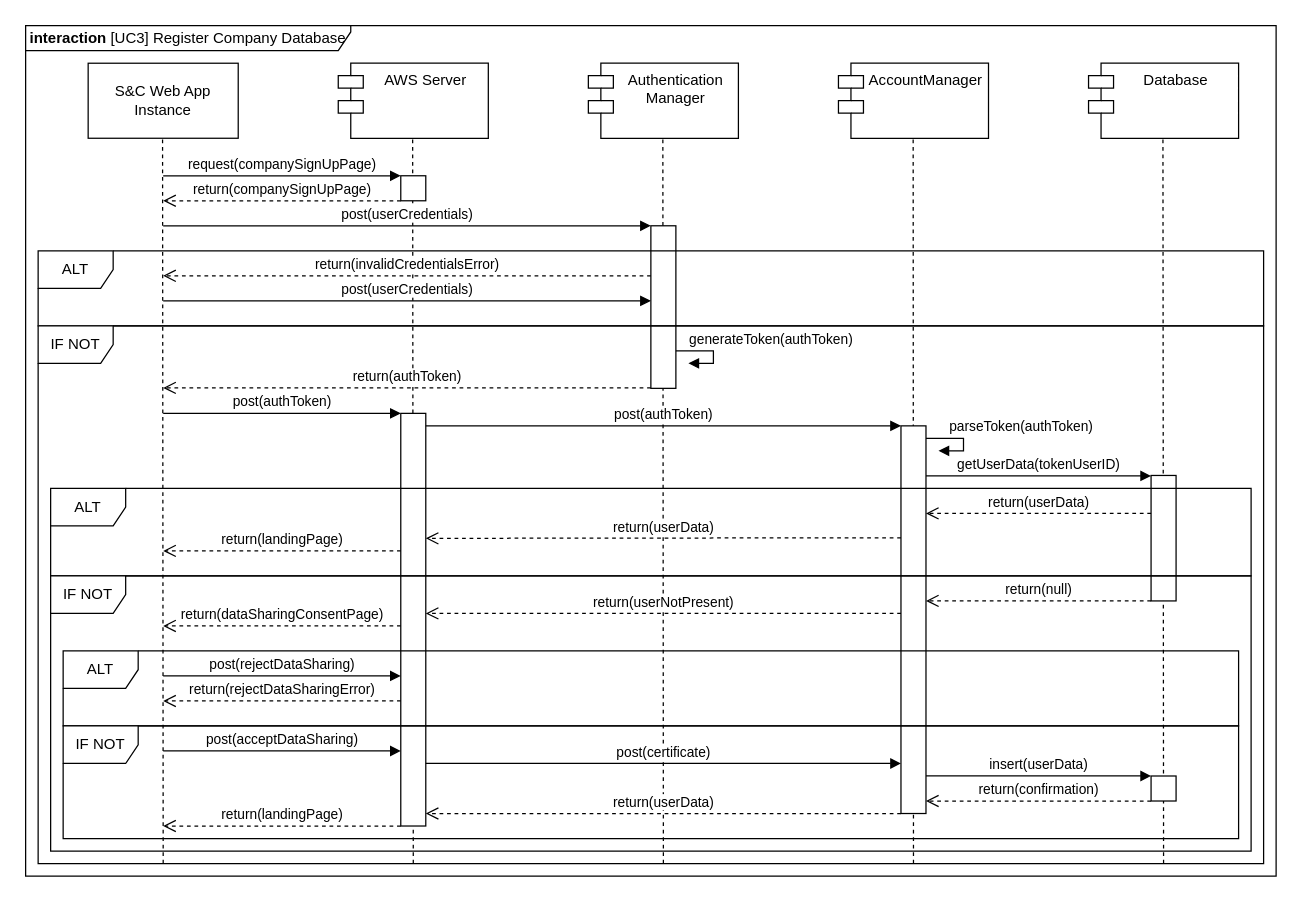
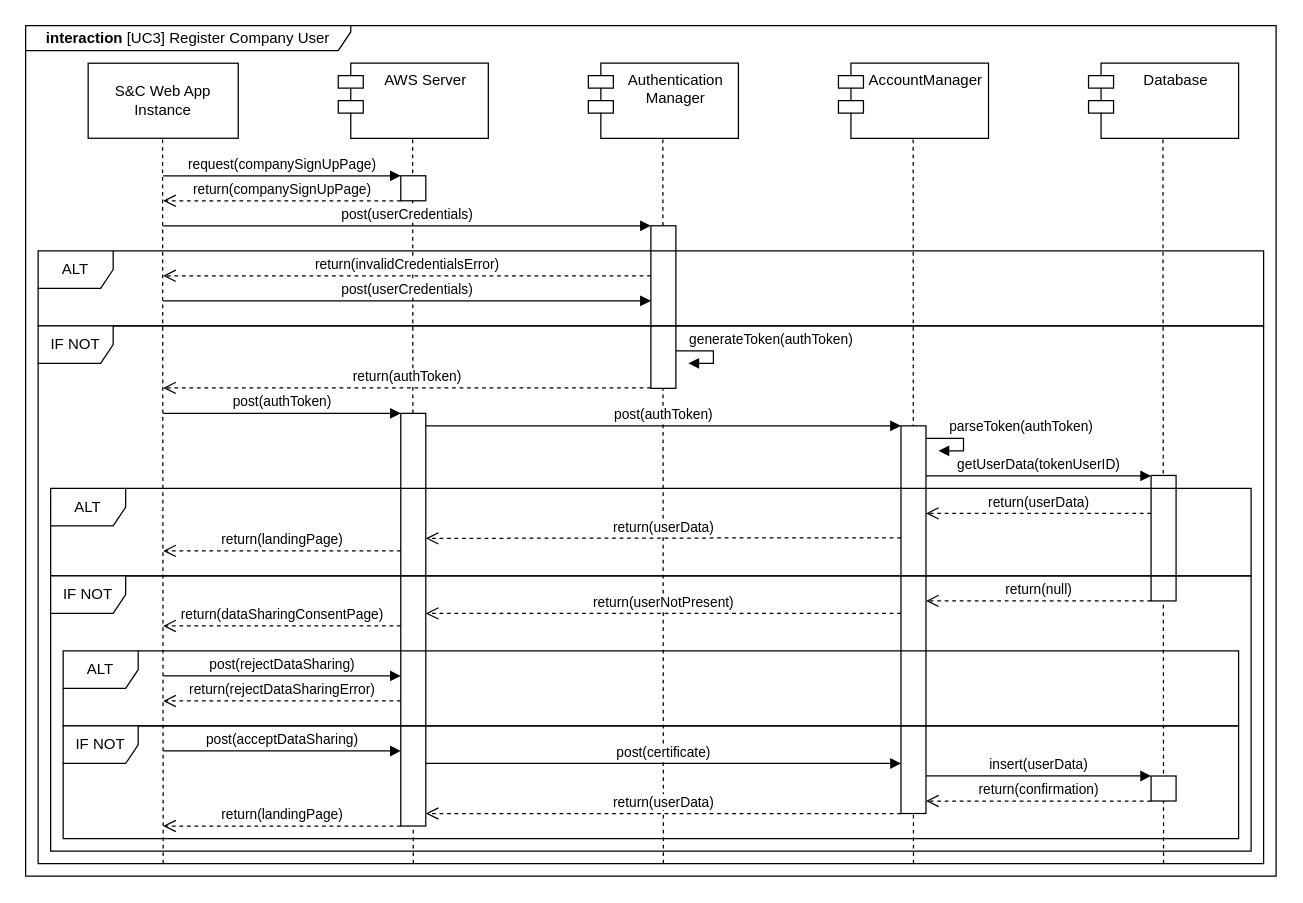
(188, 38) -> (188, 38)
